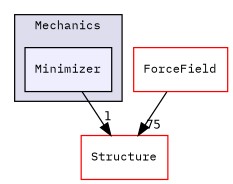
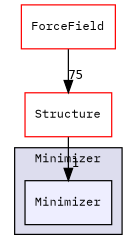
(68, 26) -> (68, 159)
(94, 109) -> (68, 155)
